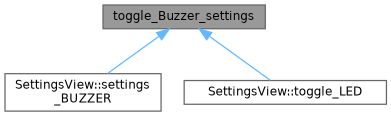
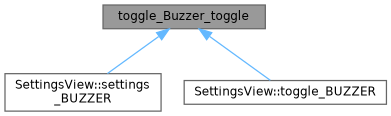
(184, 17) -> (184, 17)
(285, 92) -> (285, 92)
